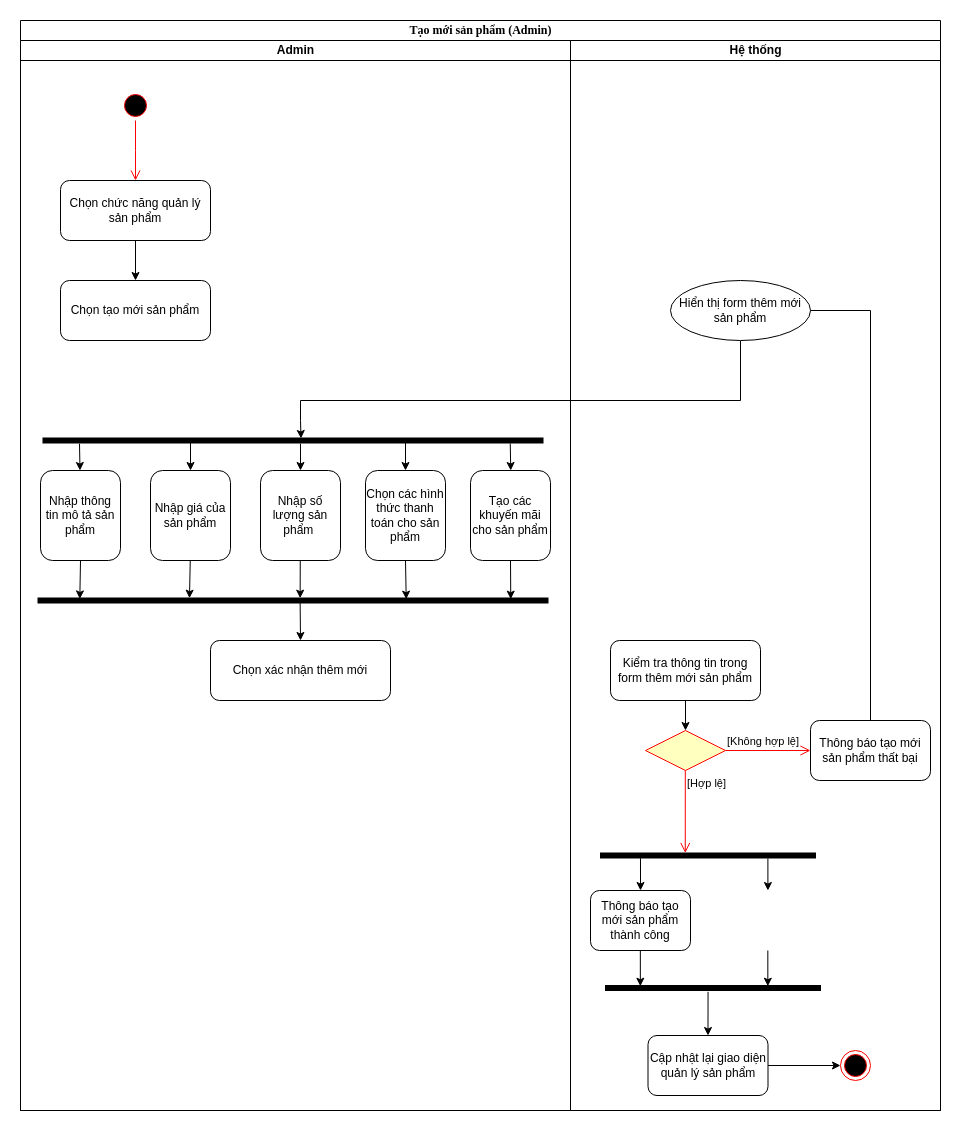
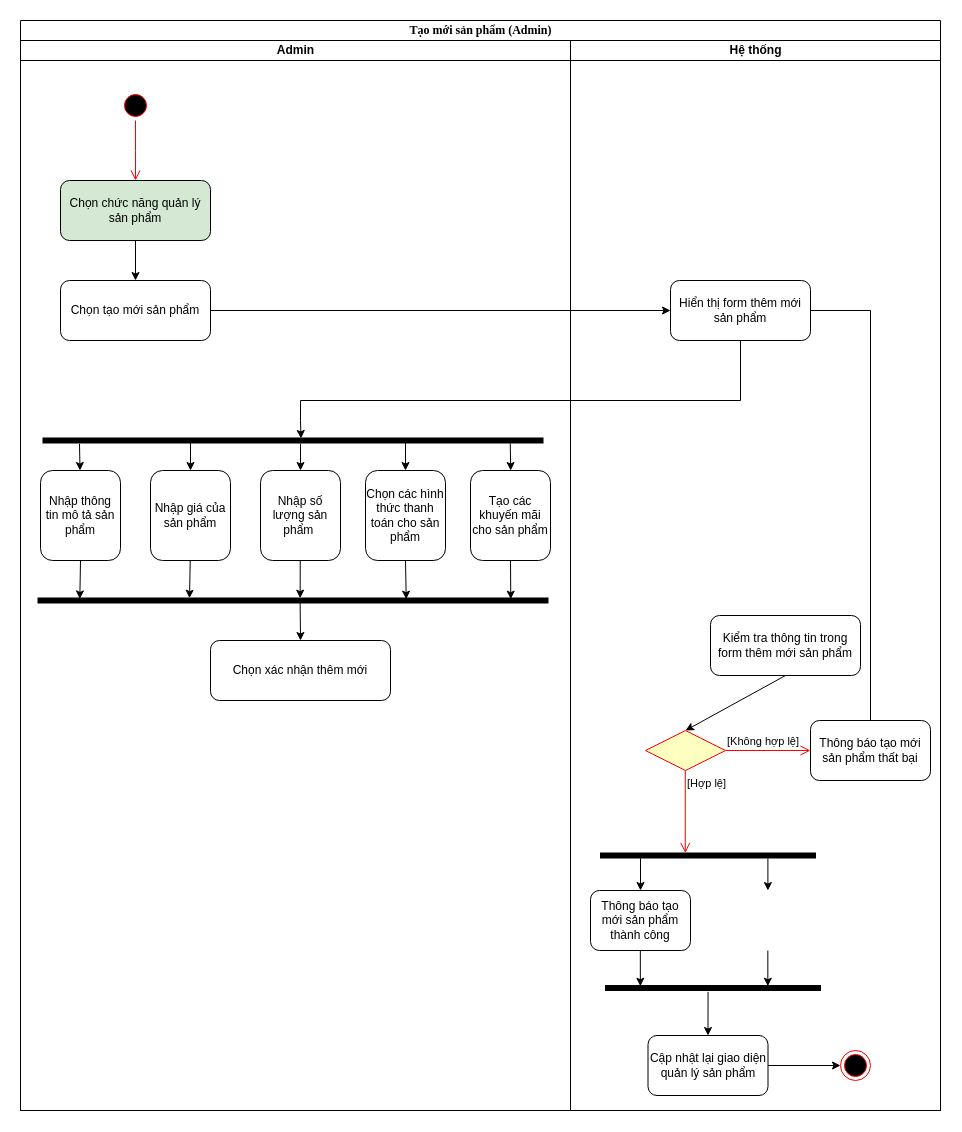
(136, 211) -> (136, 211)
none -> (437, 311)
(741, 311) -> (741, 311)
(686, 671) -> (786, 646)
